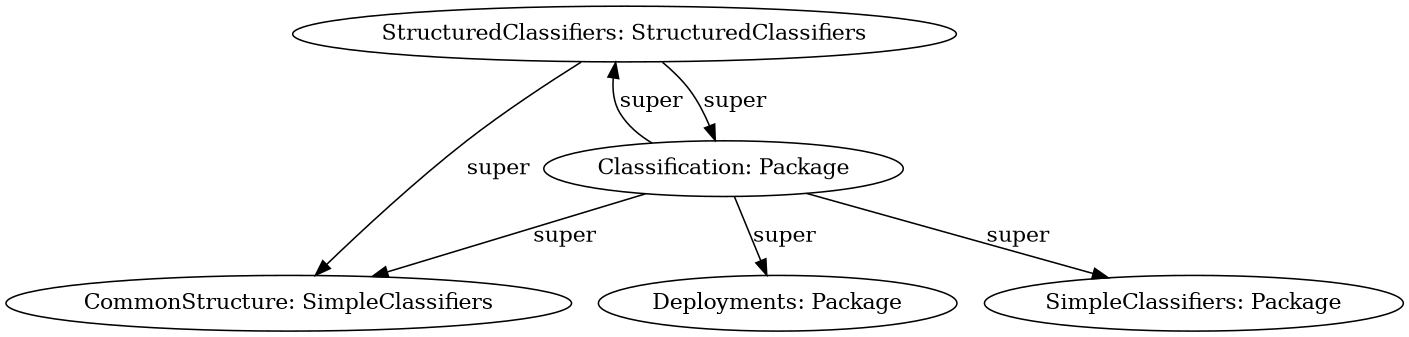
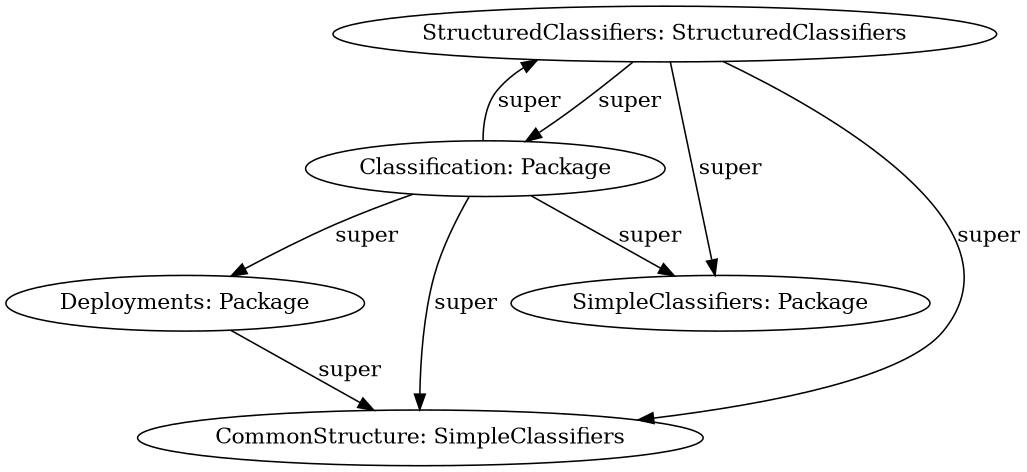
none -> (691, 161)
none -> (296, 367)
